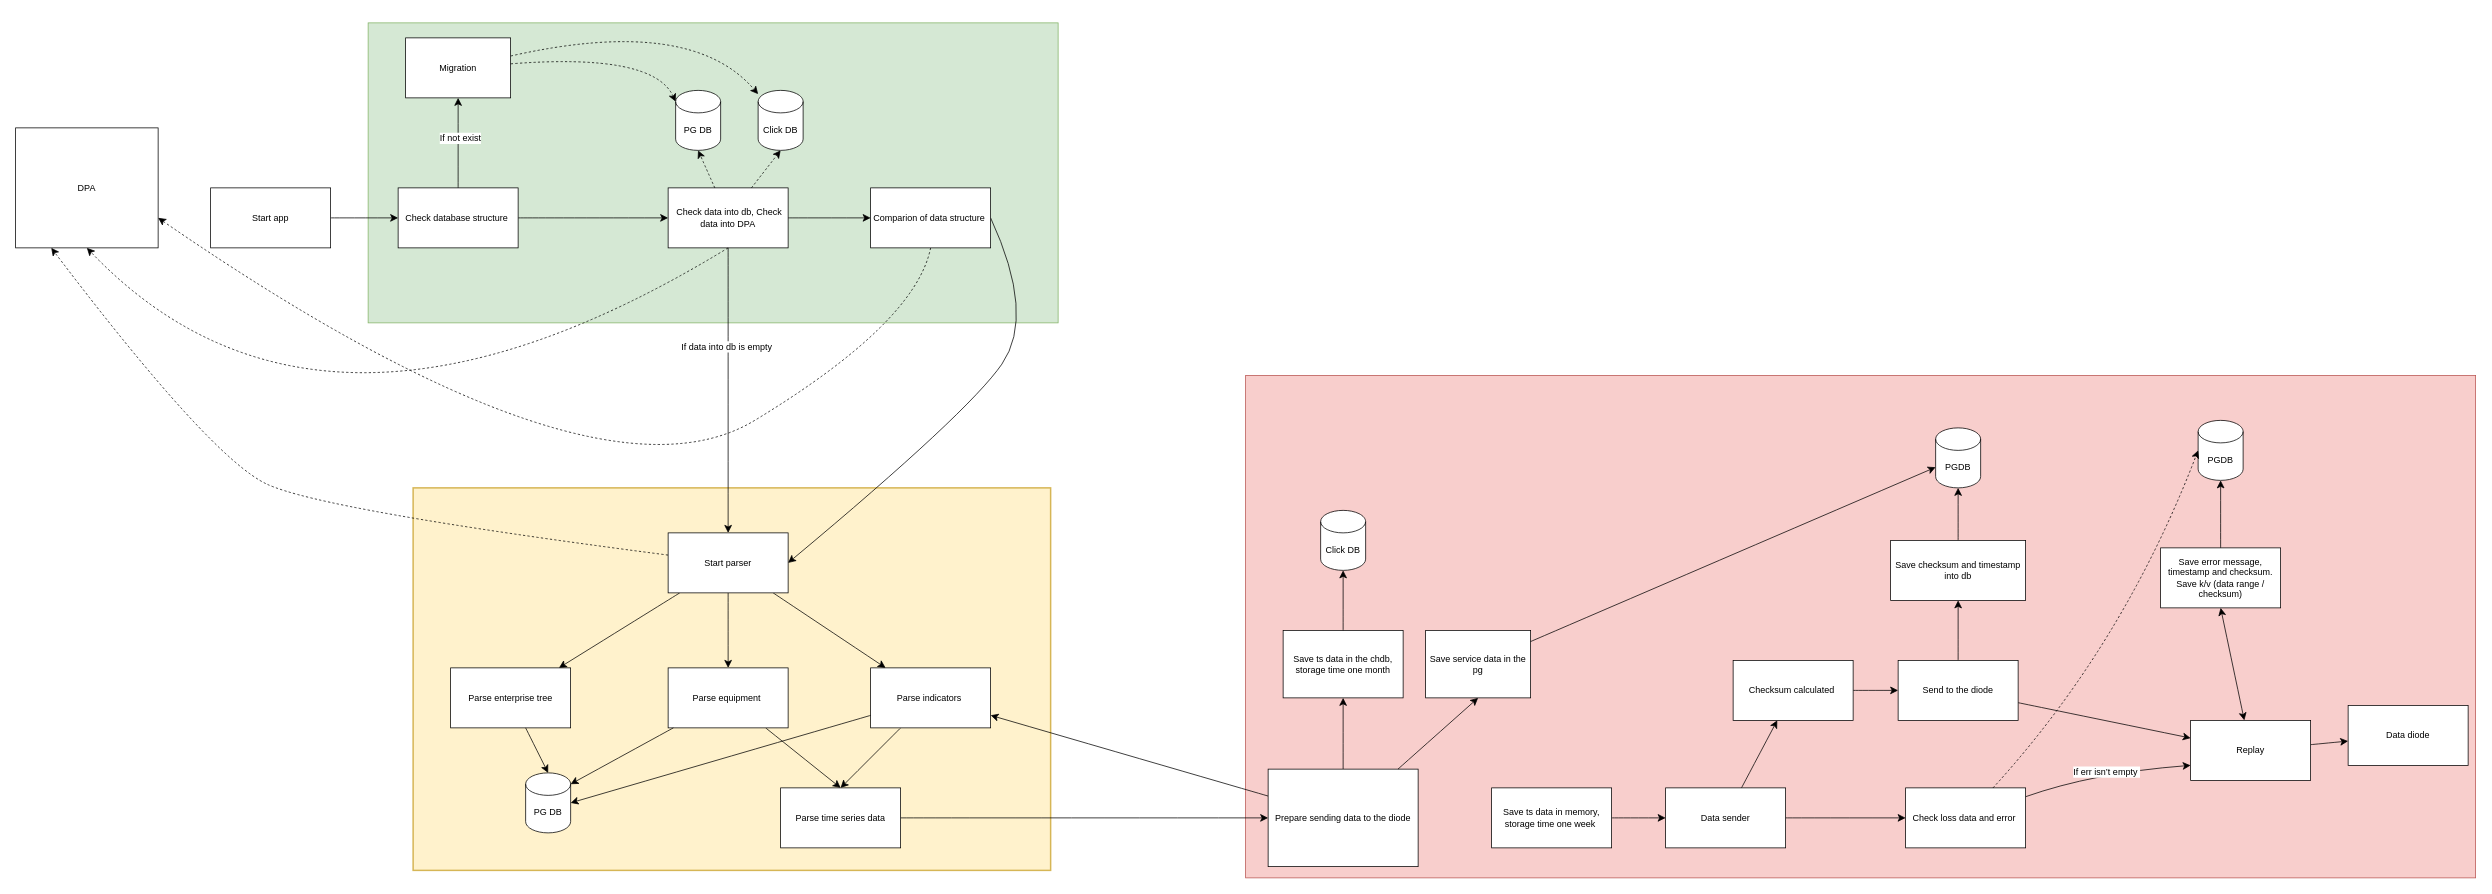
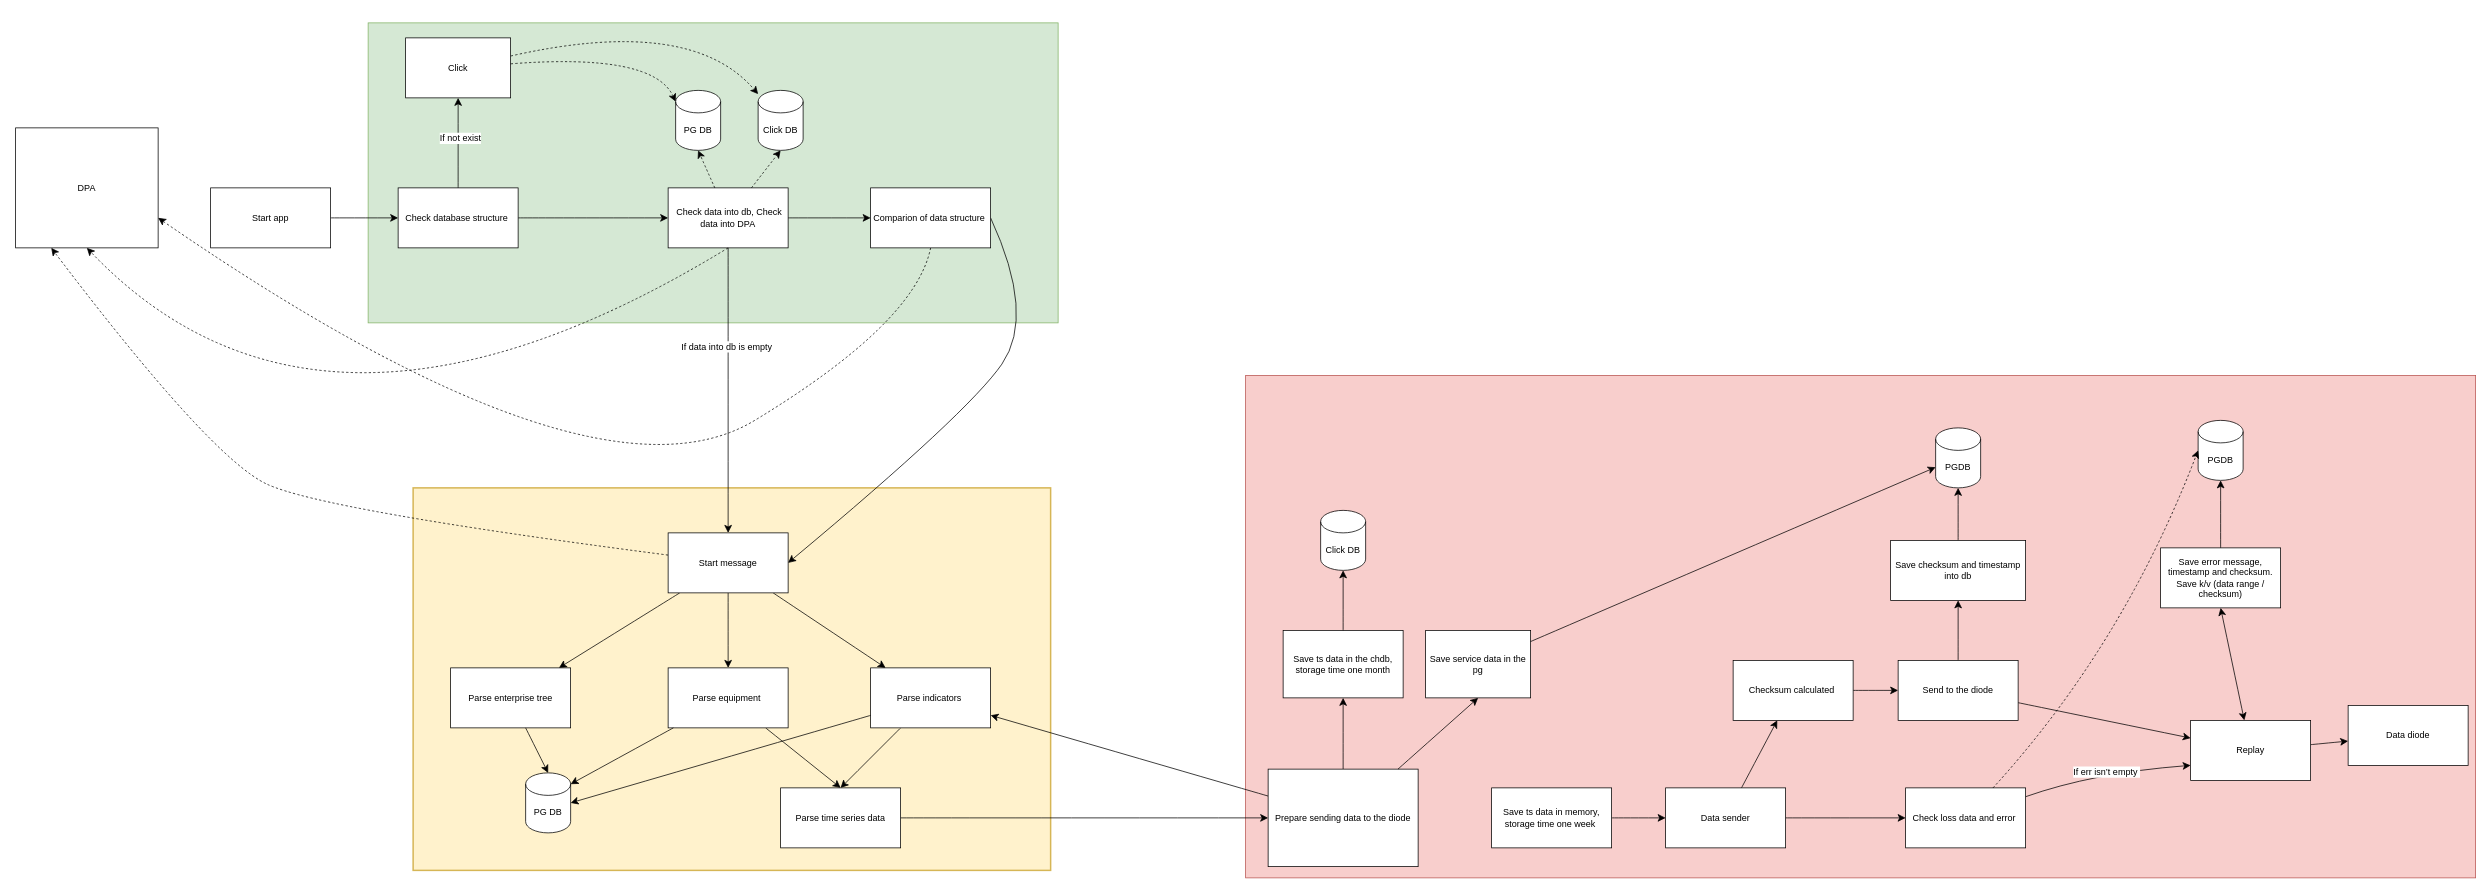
(458, 68) -> (458, 68)
(728, 563) -> (728, 563)
